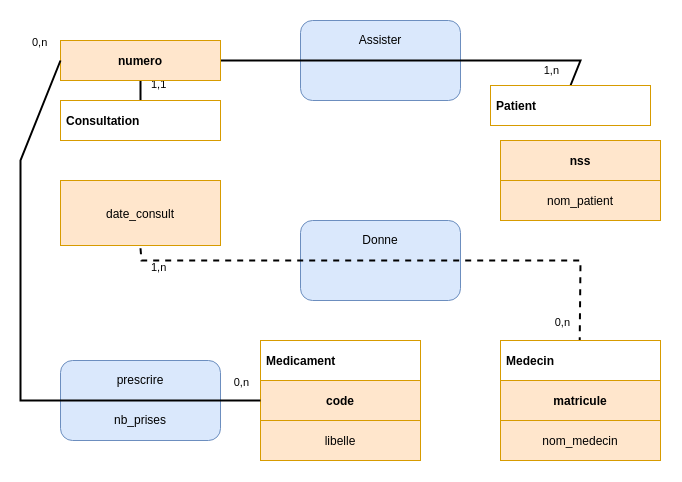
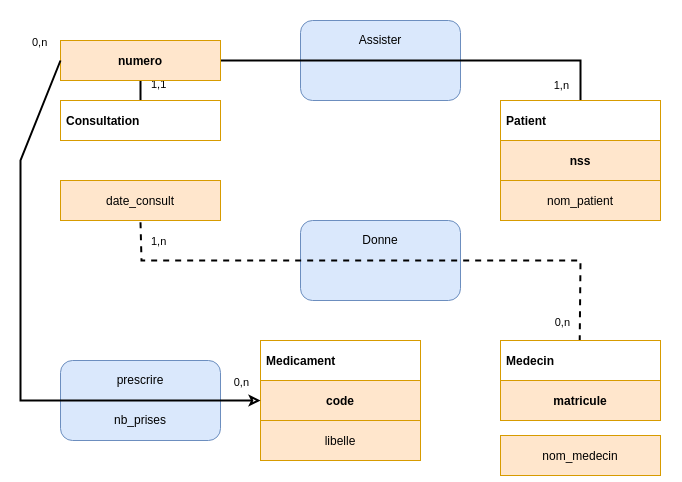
(571, 106) -> (581, 121)
(141, 213) -> (141, 201)
(253, 401) -> (250, 401)
(581, 441) -> (581, 456)
